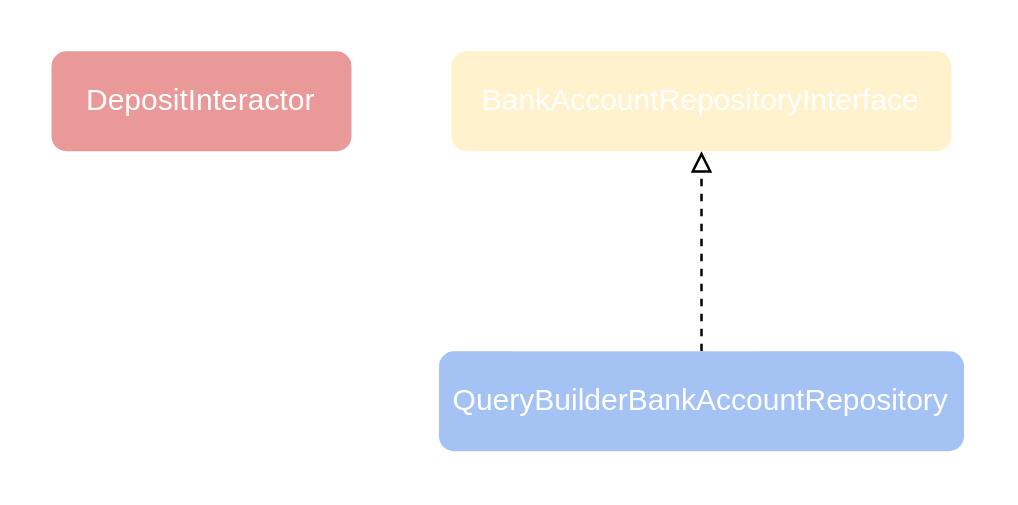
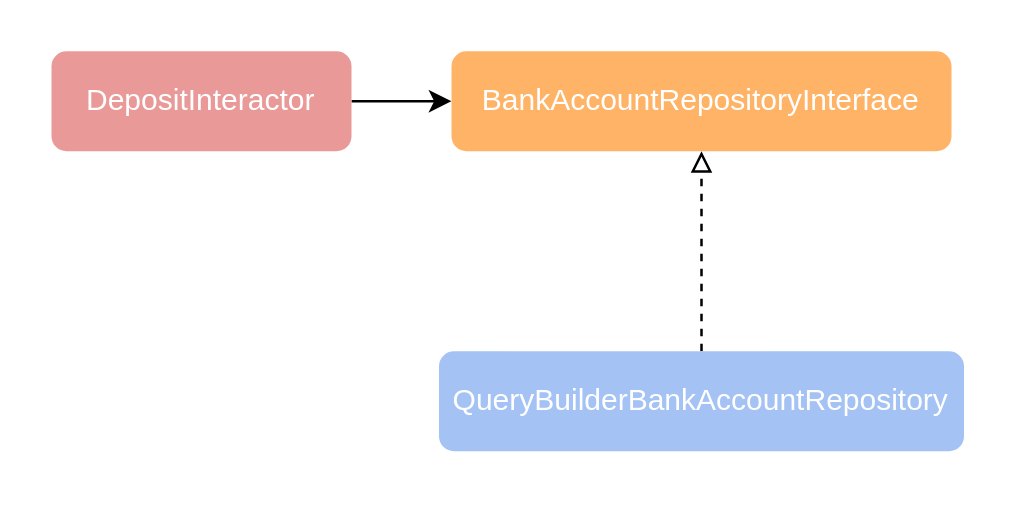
none -> (393, 101)
(701, 101) -> (701, 101)
